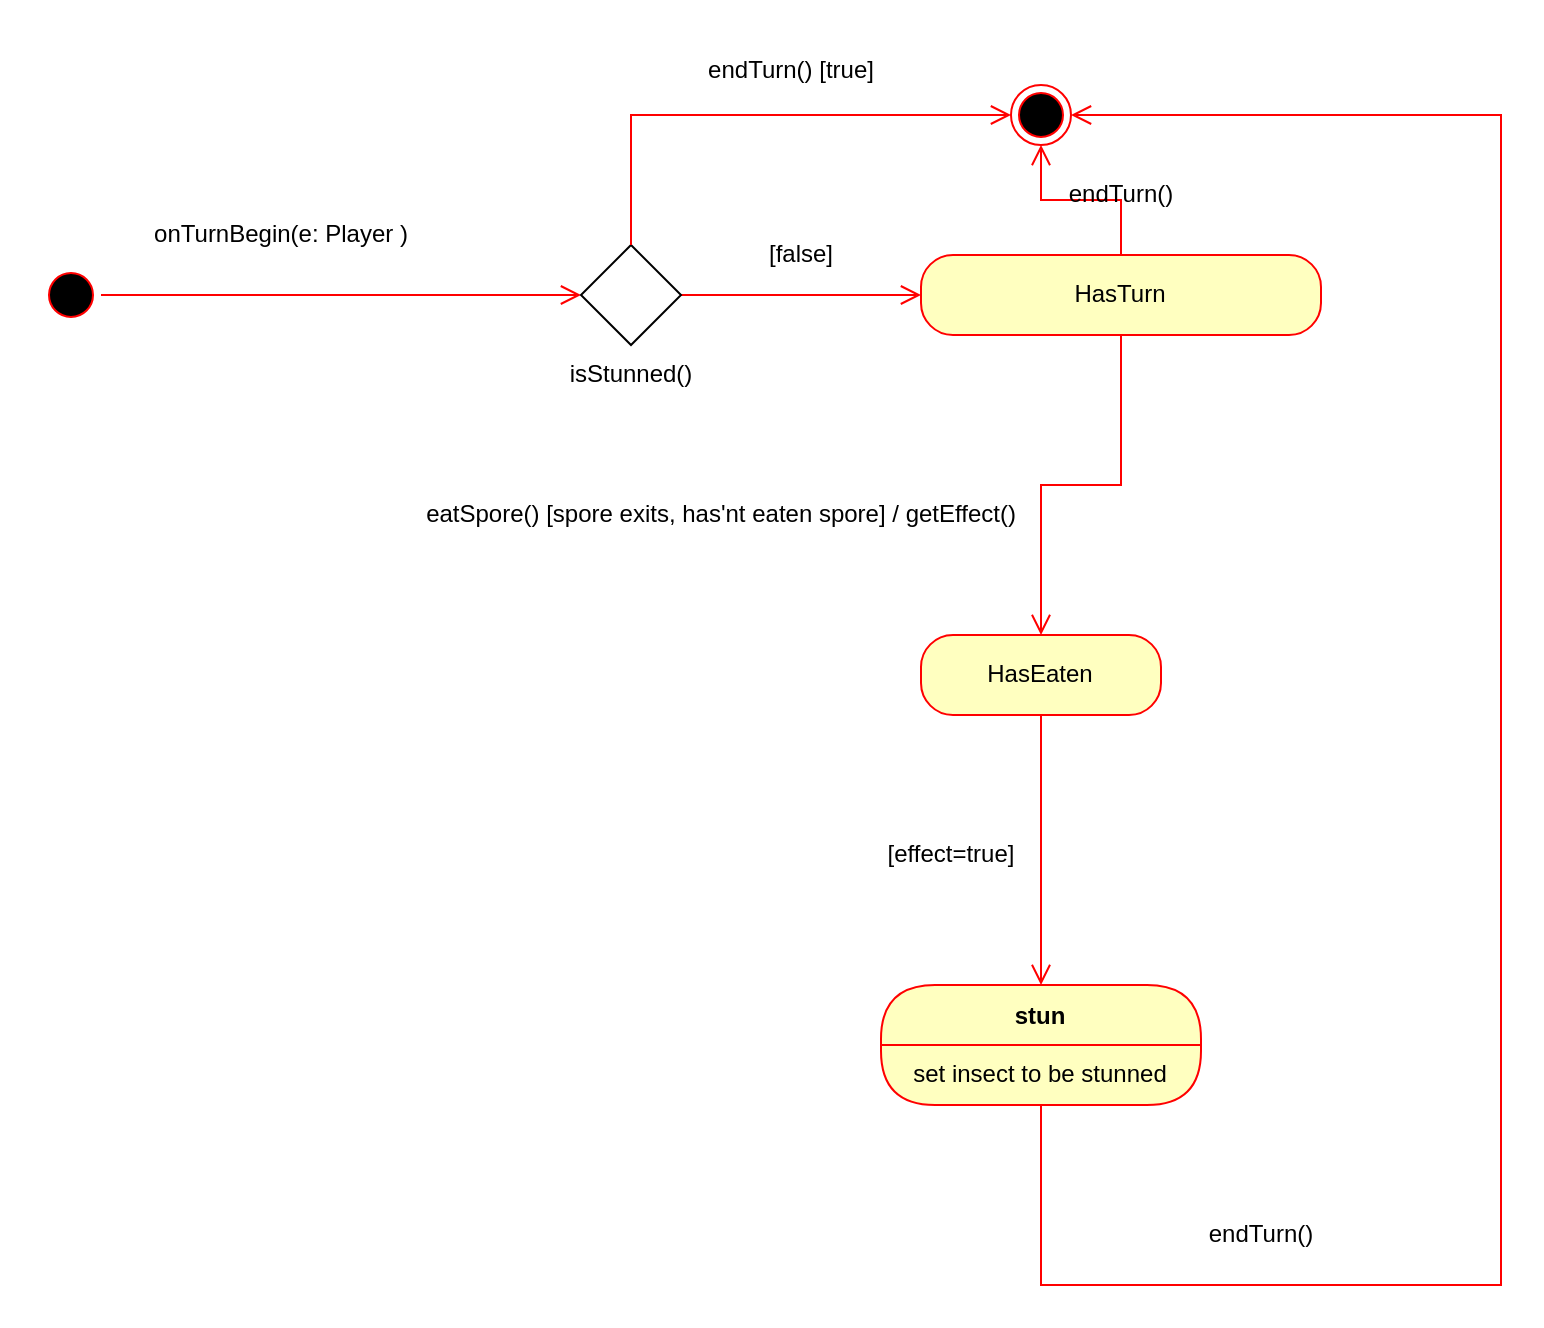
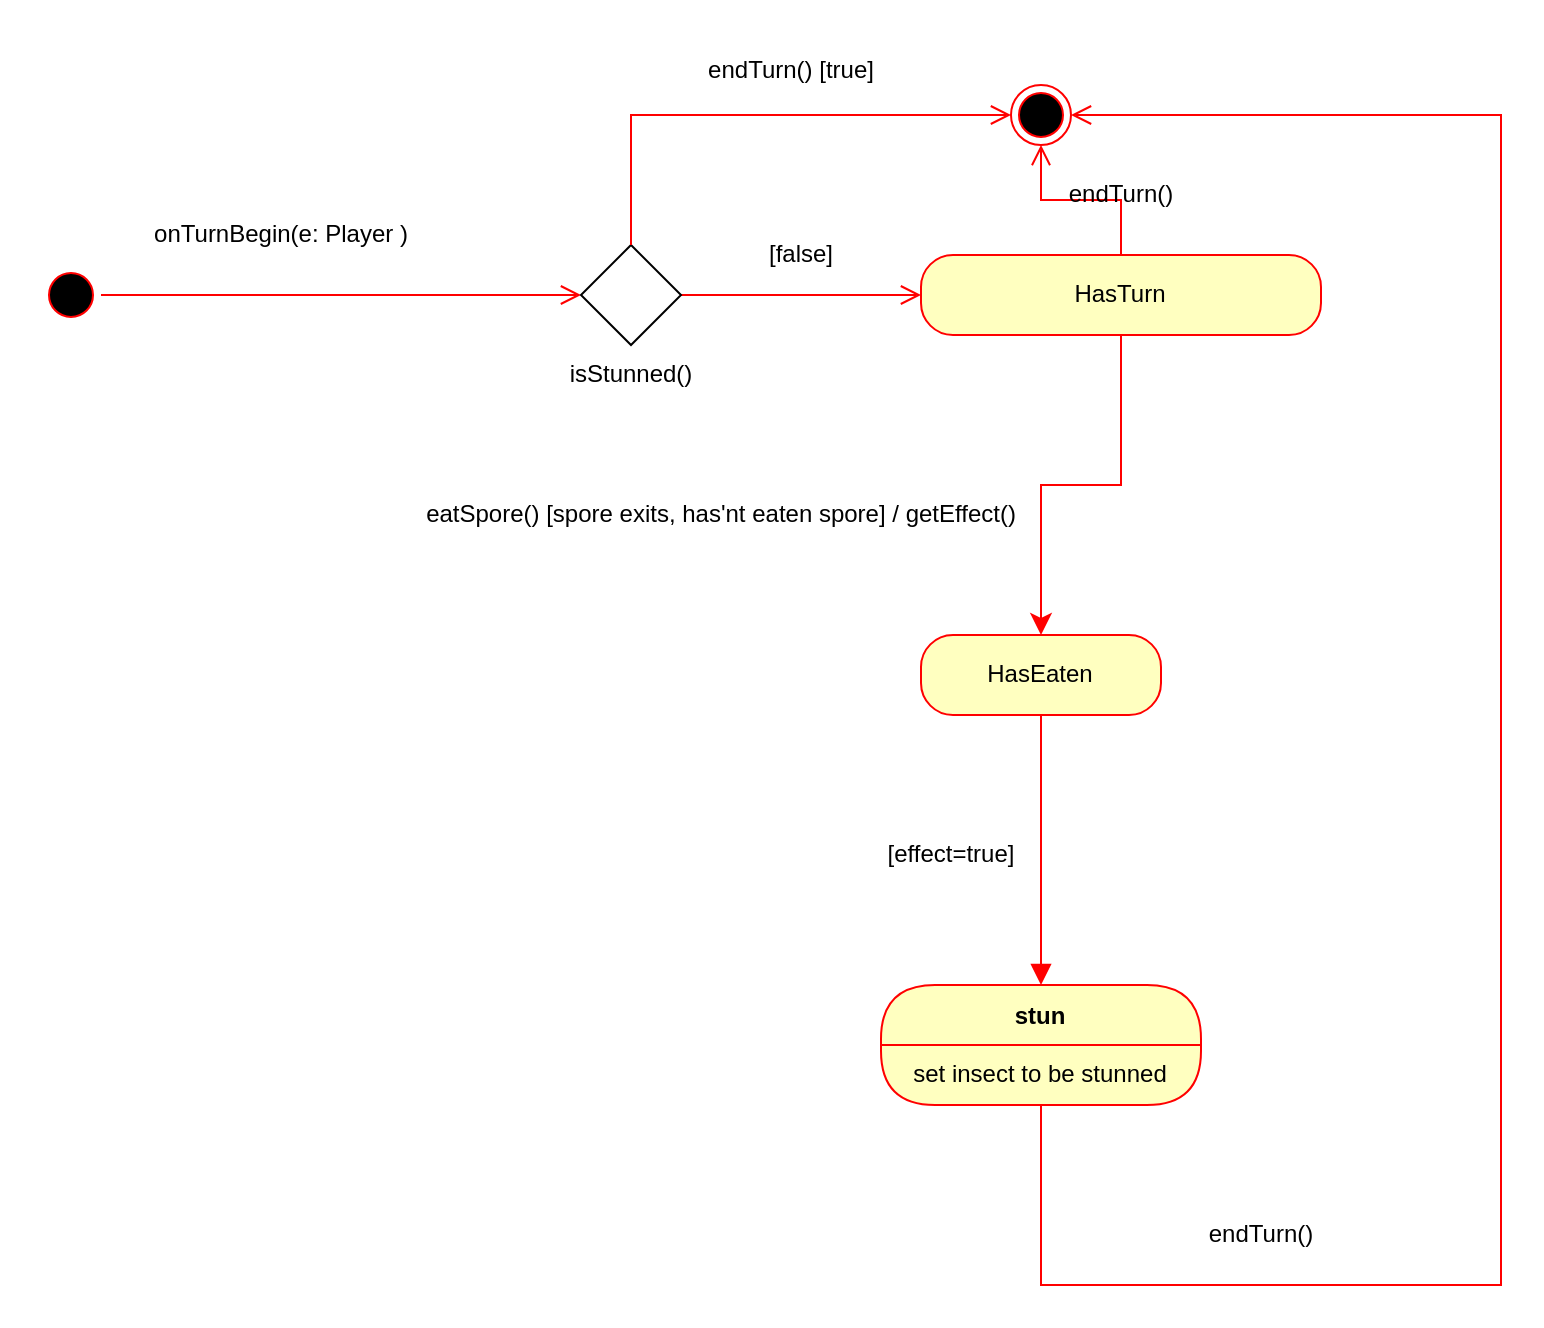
(1041, 621) -> (1041, 617)
(1041, 969) -> (1041, 963)
